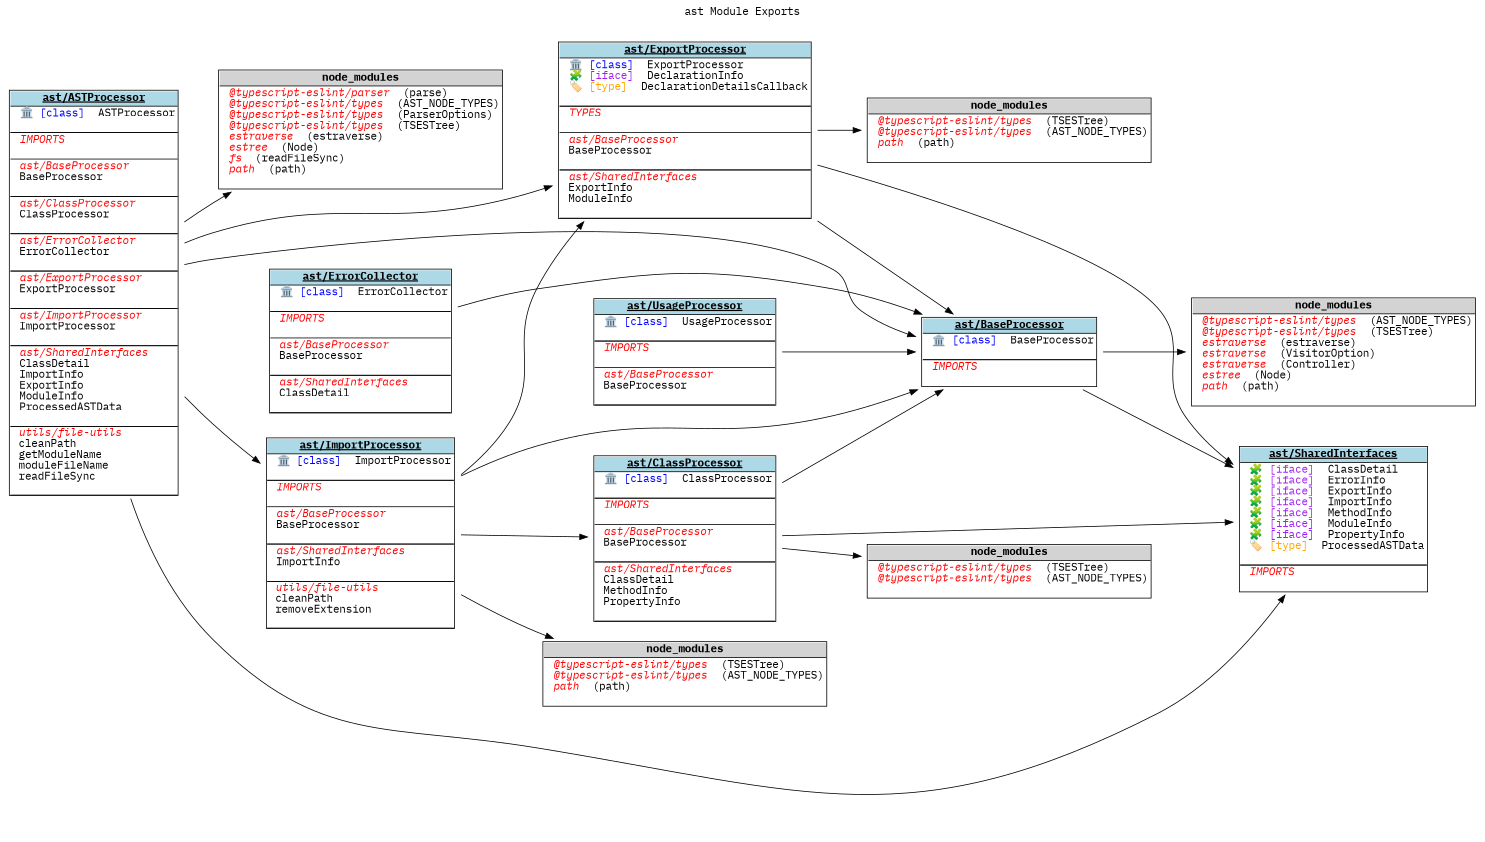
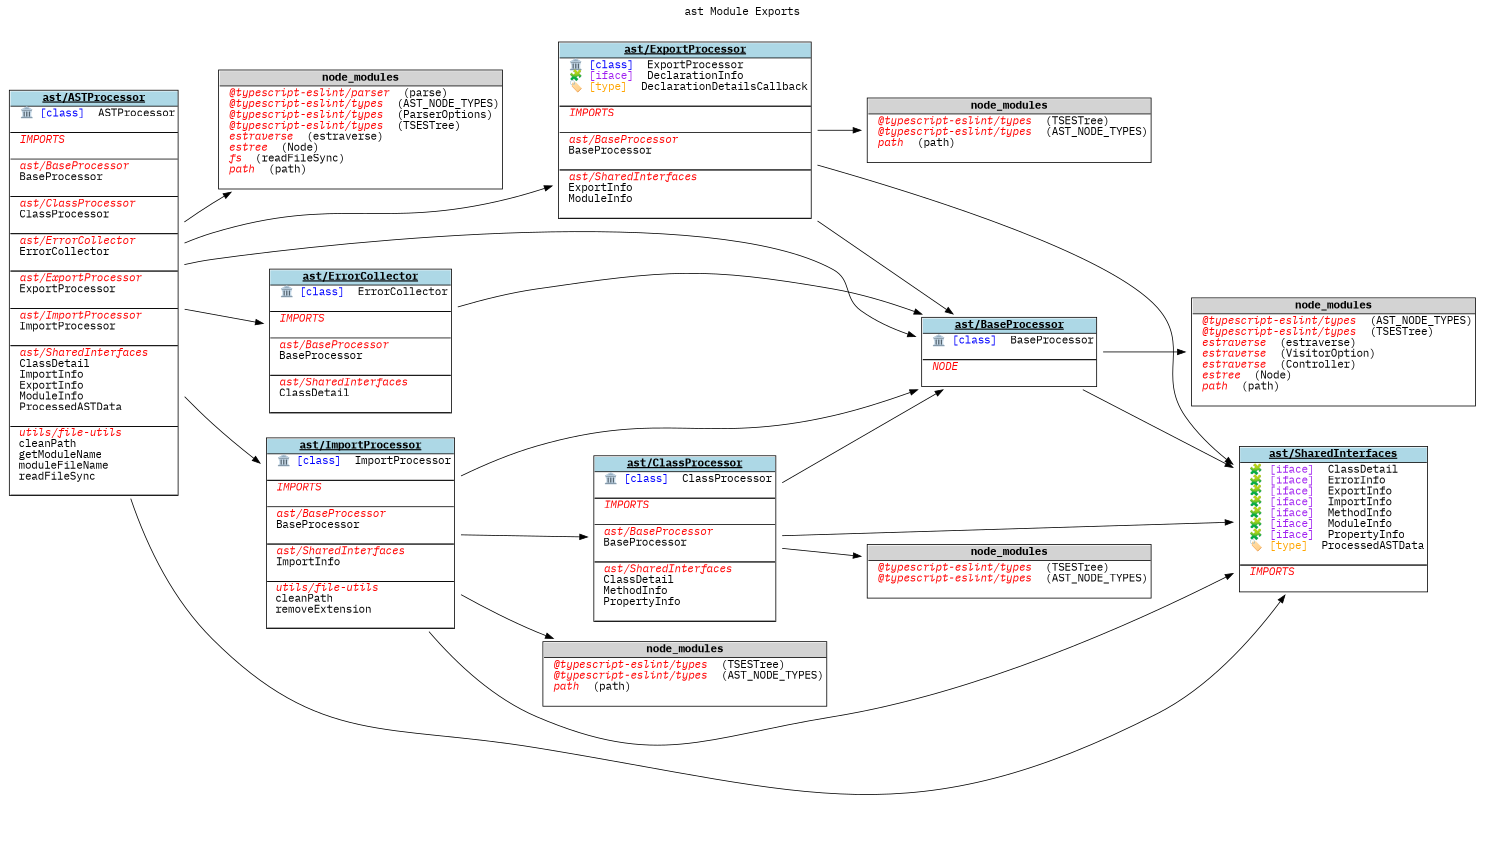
(585, 113) -> (592, 113)
none -> (220, 316)
(685, 352) -> none
(524, 355) -> (822, 719)
(955, 367) -> (945, 367)
